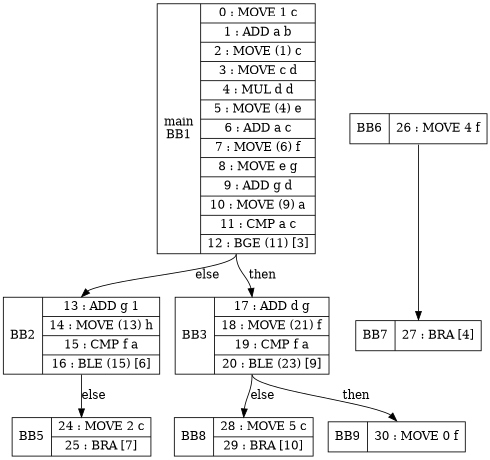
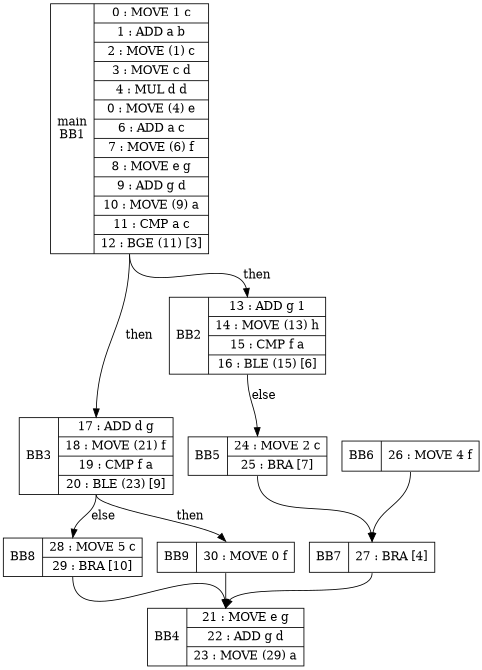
(258, 109) -> (151, 109)
(207, 275) -> (257, 275)
none -> (311, 509)
none -> (226, 637)
